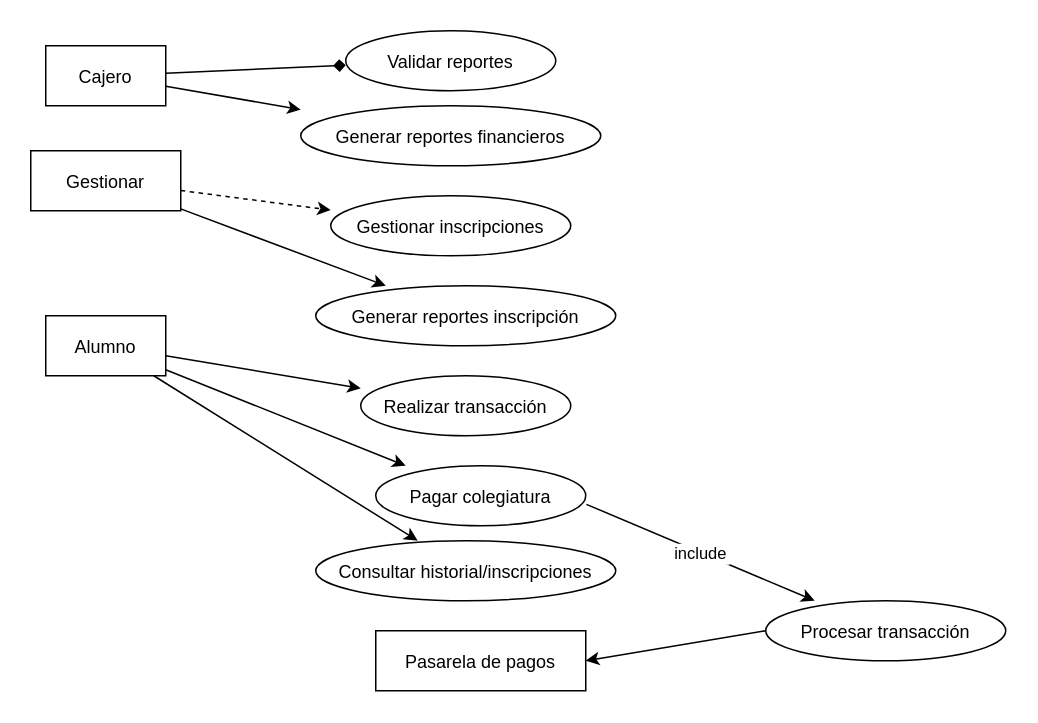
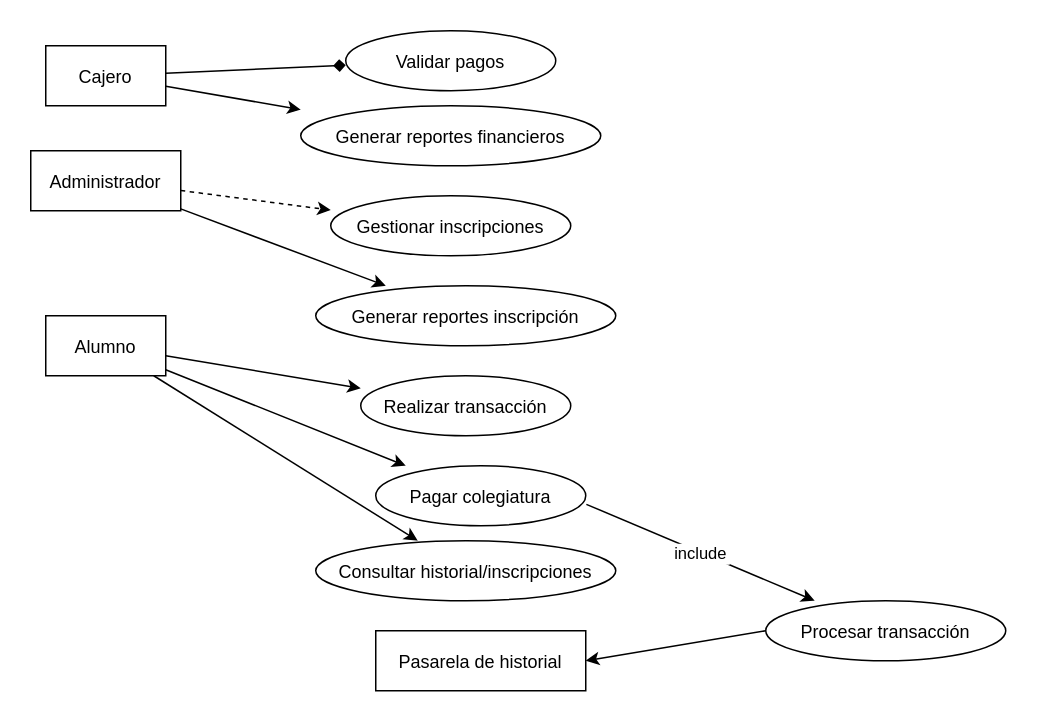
(450, 62) -> (450, 62)
(105, 182) -> (105, 182)
(480, 662) -> (480, 662)
